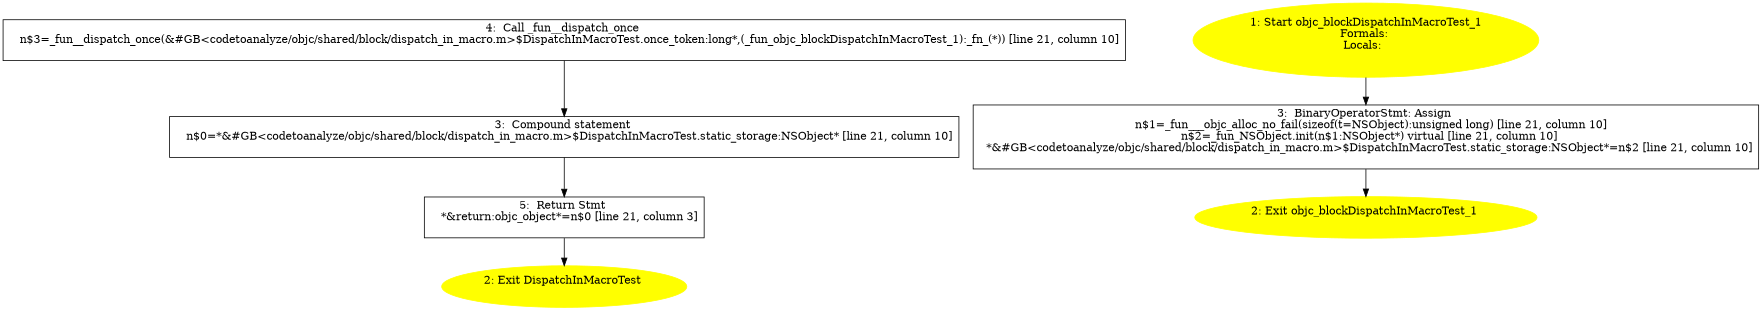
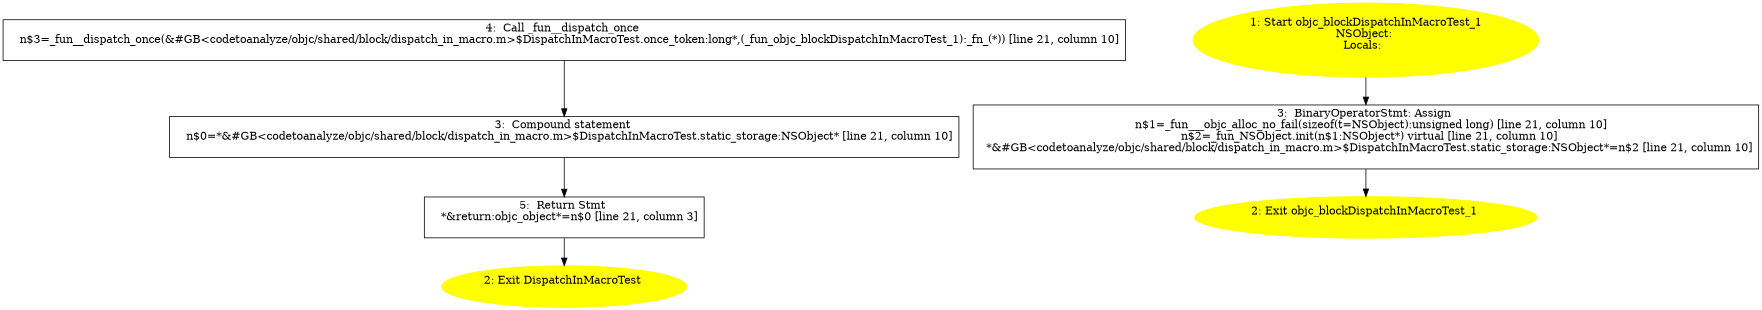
(1366, 40) -> (1366, 40)
